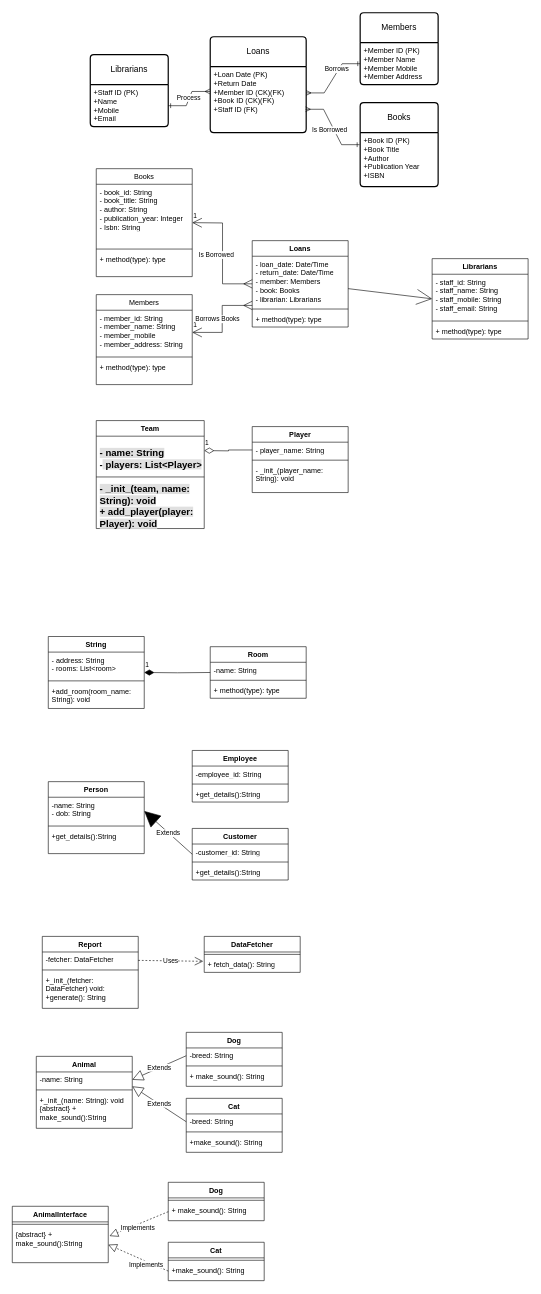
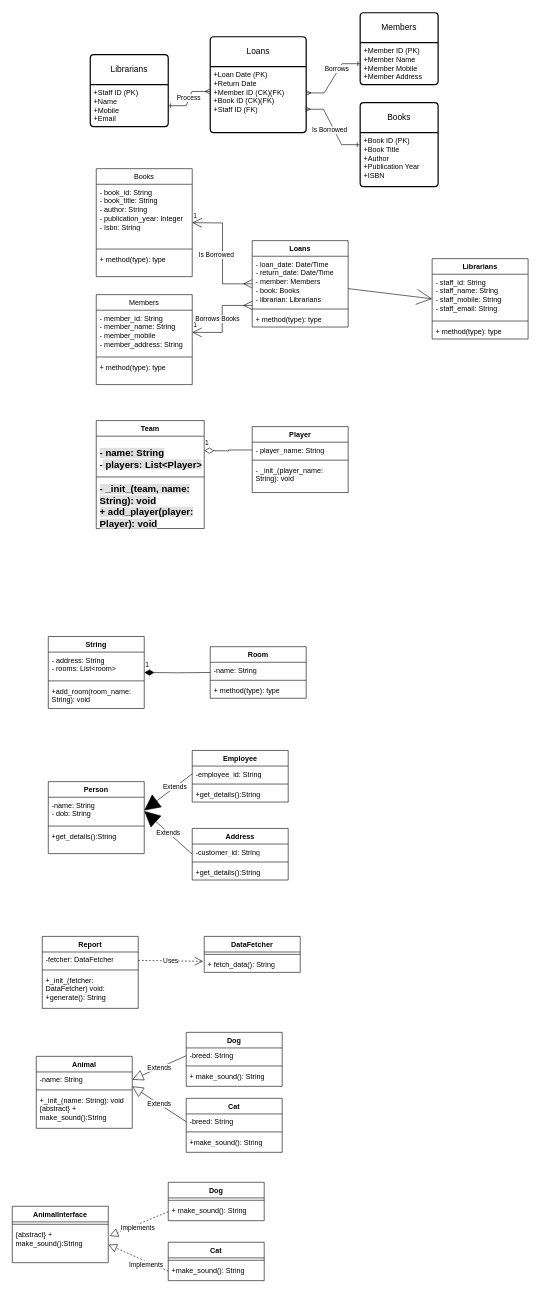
none -> (173, 788)
(240, 837) -> (240, 837)
